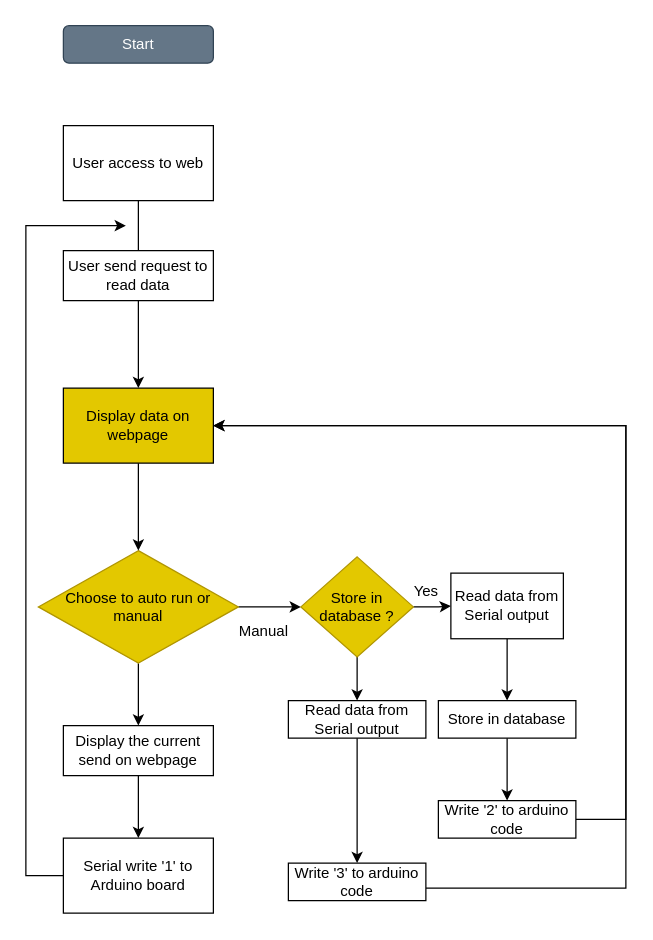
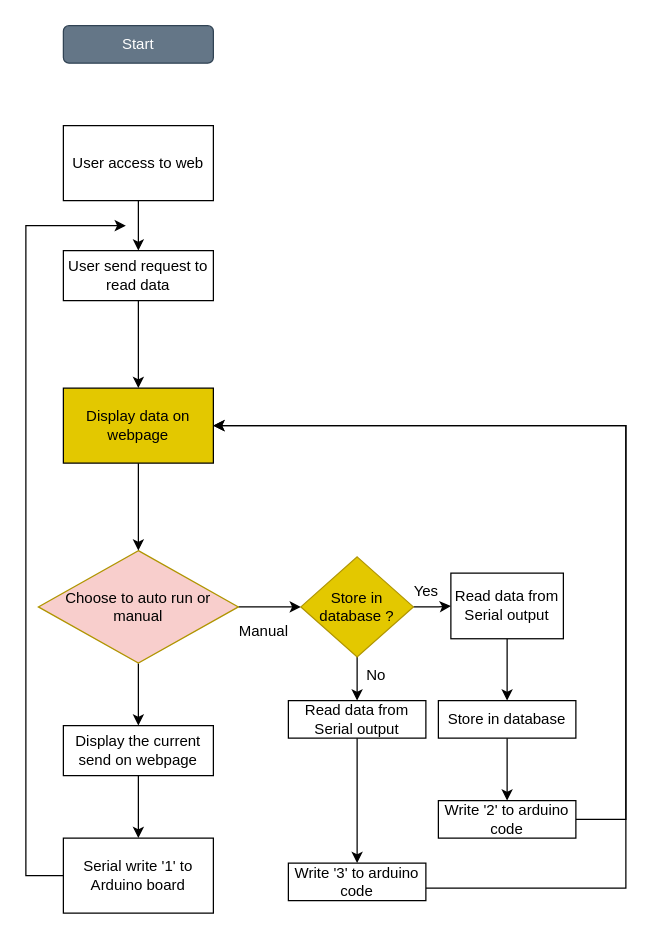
(138, 244) -> (138, 241)
(138, 607) -> (138, 607)
none -> (376, 676)
